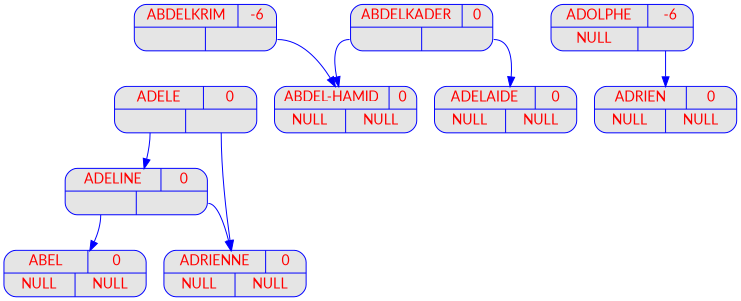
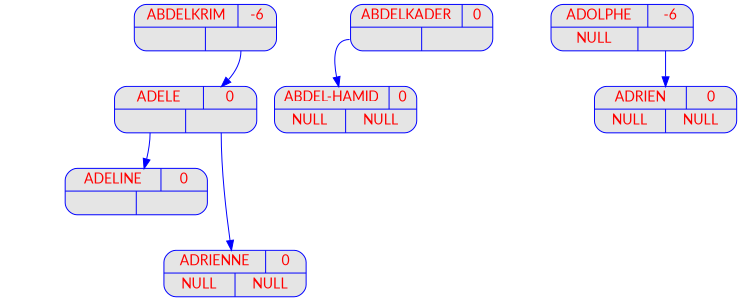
(309, 52) -> (237, 66)
(506, 110) -> none
(221, 218) -> none
(75, 274) -> none
